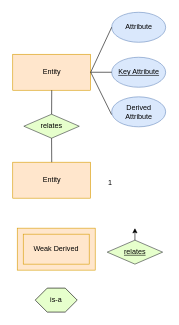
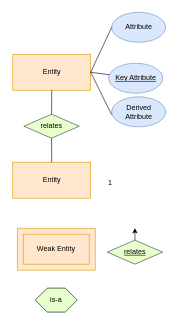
(139, 72) -> (136, 78)
(56, 249) -> (56, 249)
